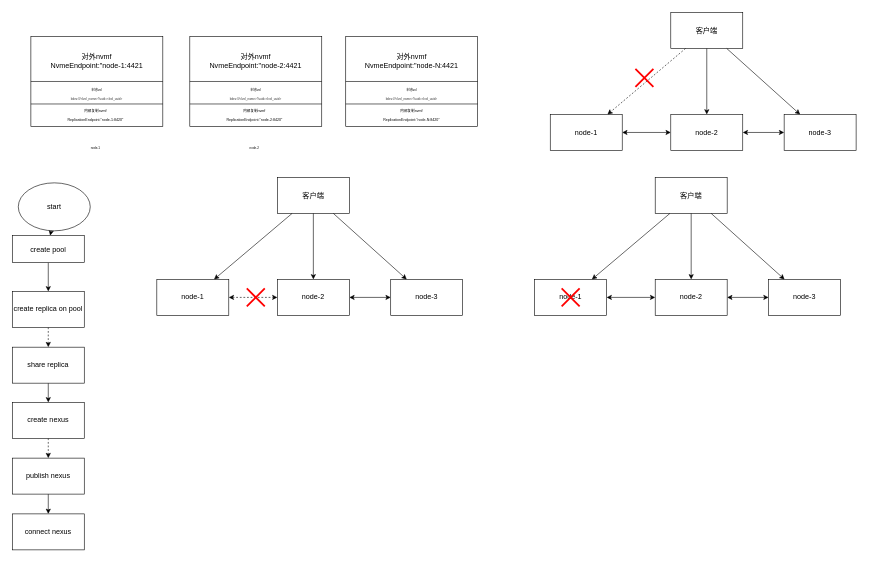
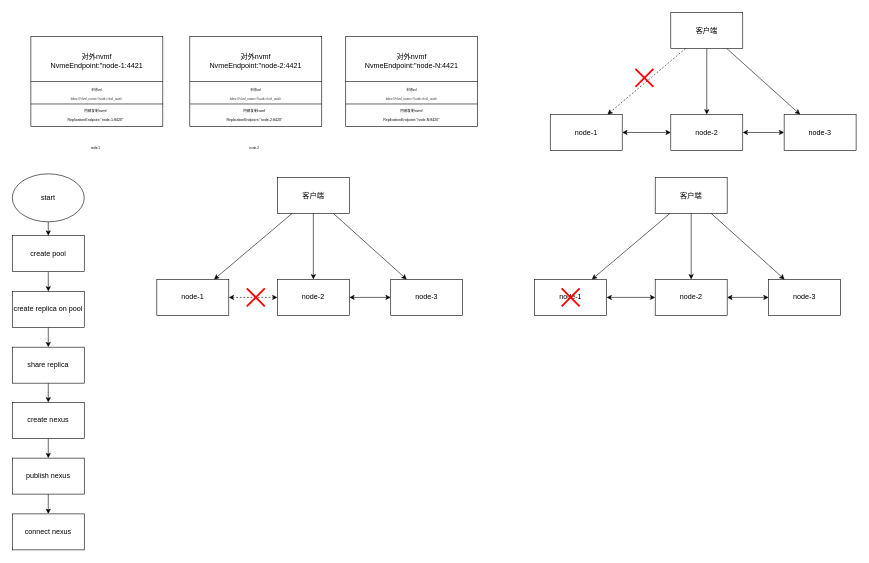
(54, 207) -> (48, 198)
(48, 249) -> (48, 254)
(48, 335) -> (48, 335)
(48, 446) -> (48, 446)
